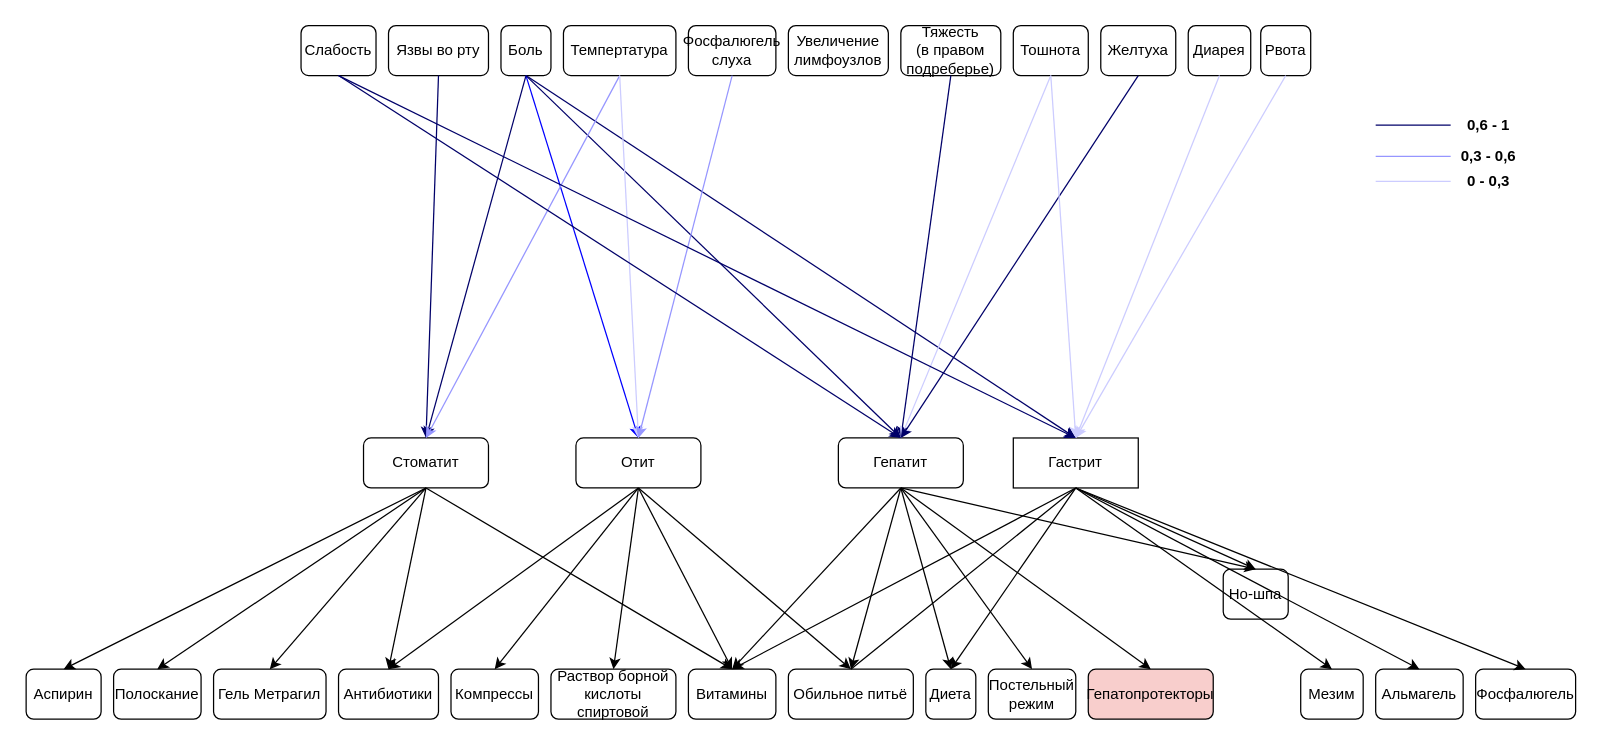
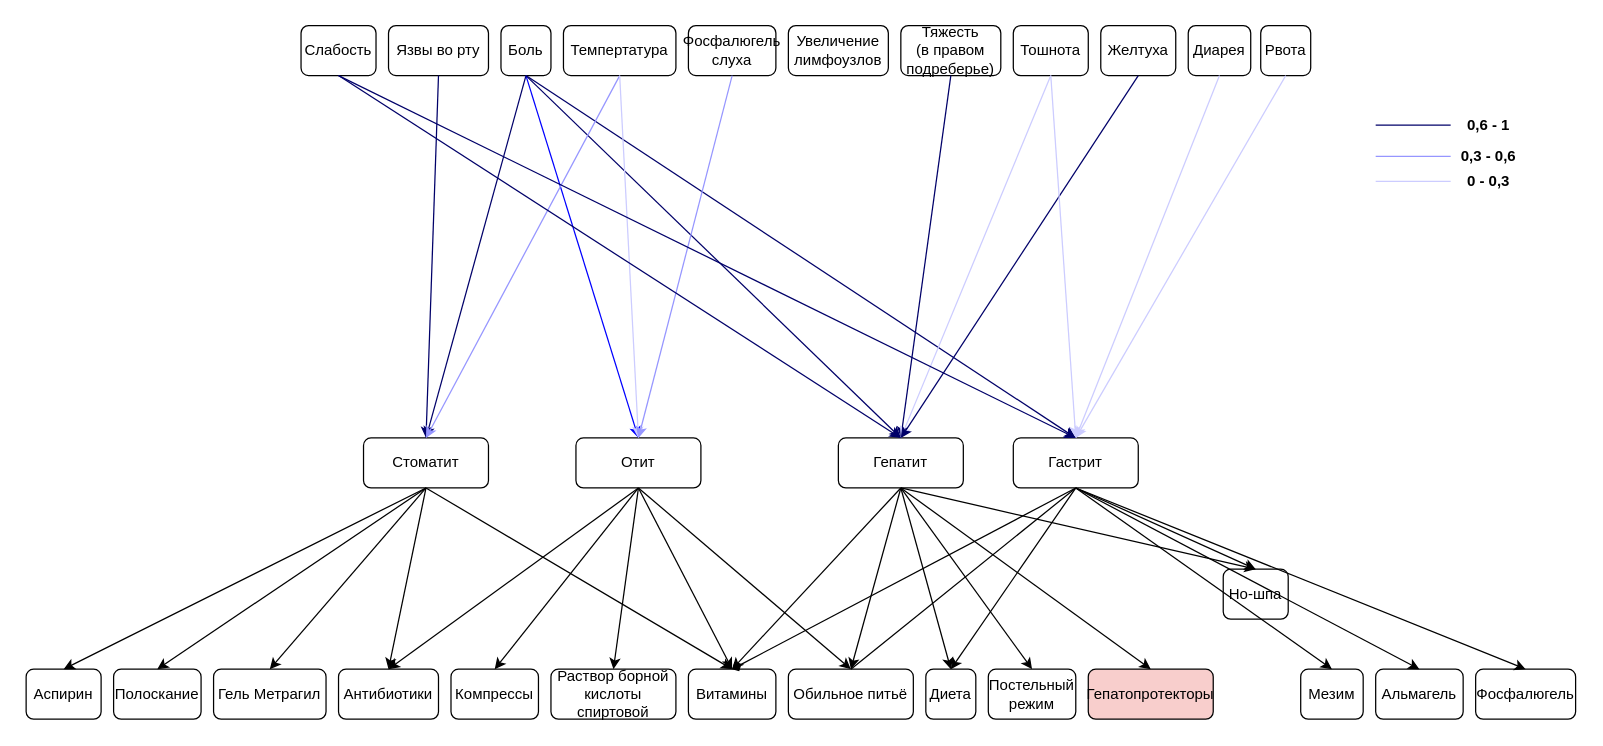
(1076, 463) -> (1076, 463)
(741, 665) -> (741, 664)
